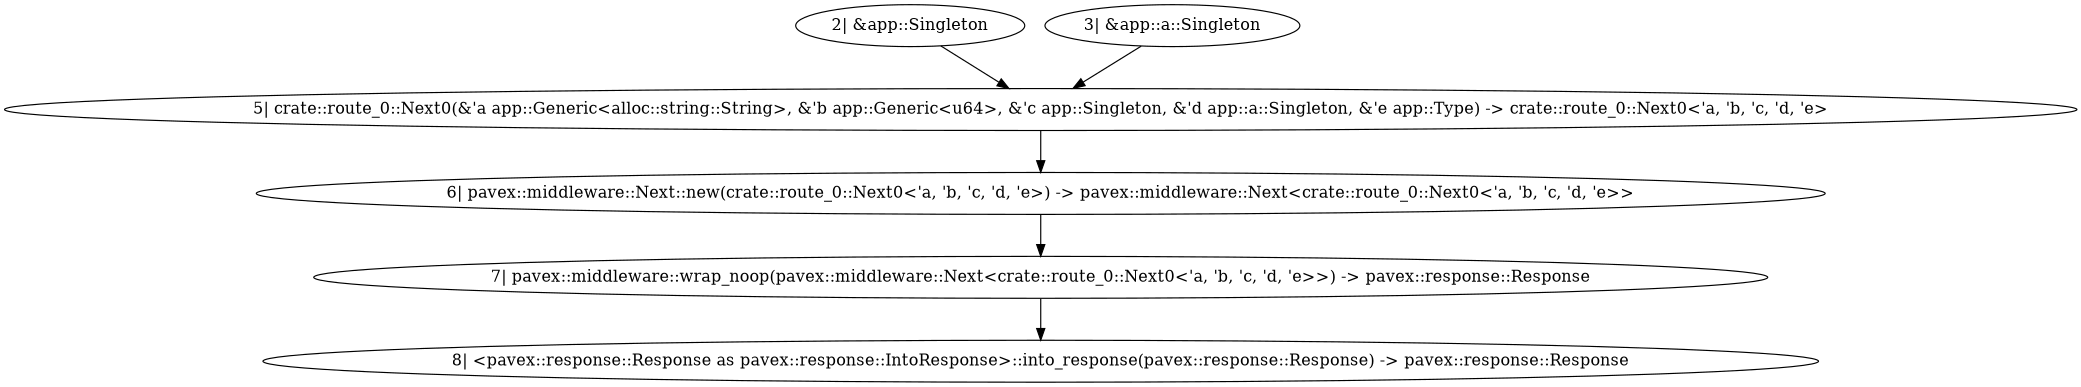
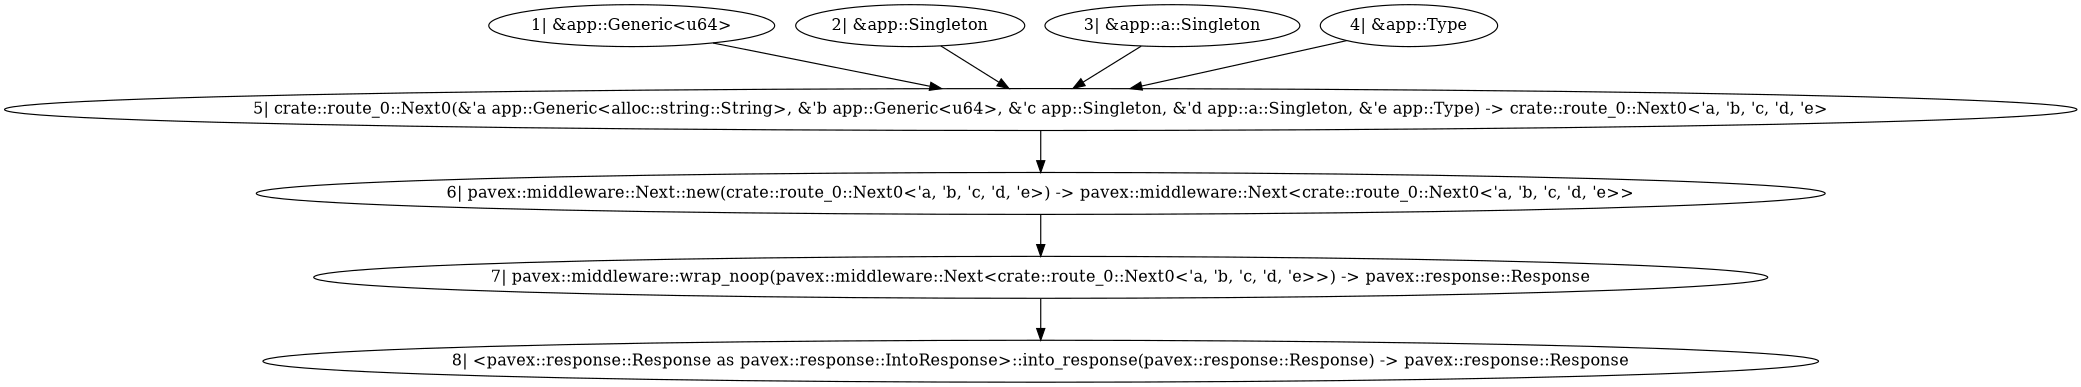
none -> (632, 26)
none -> (1409, 26)
